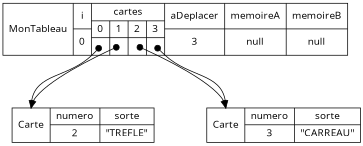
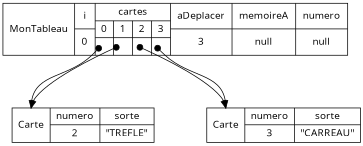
(317, 16) -> (322, 16)
